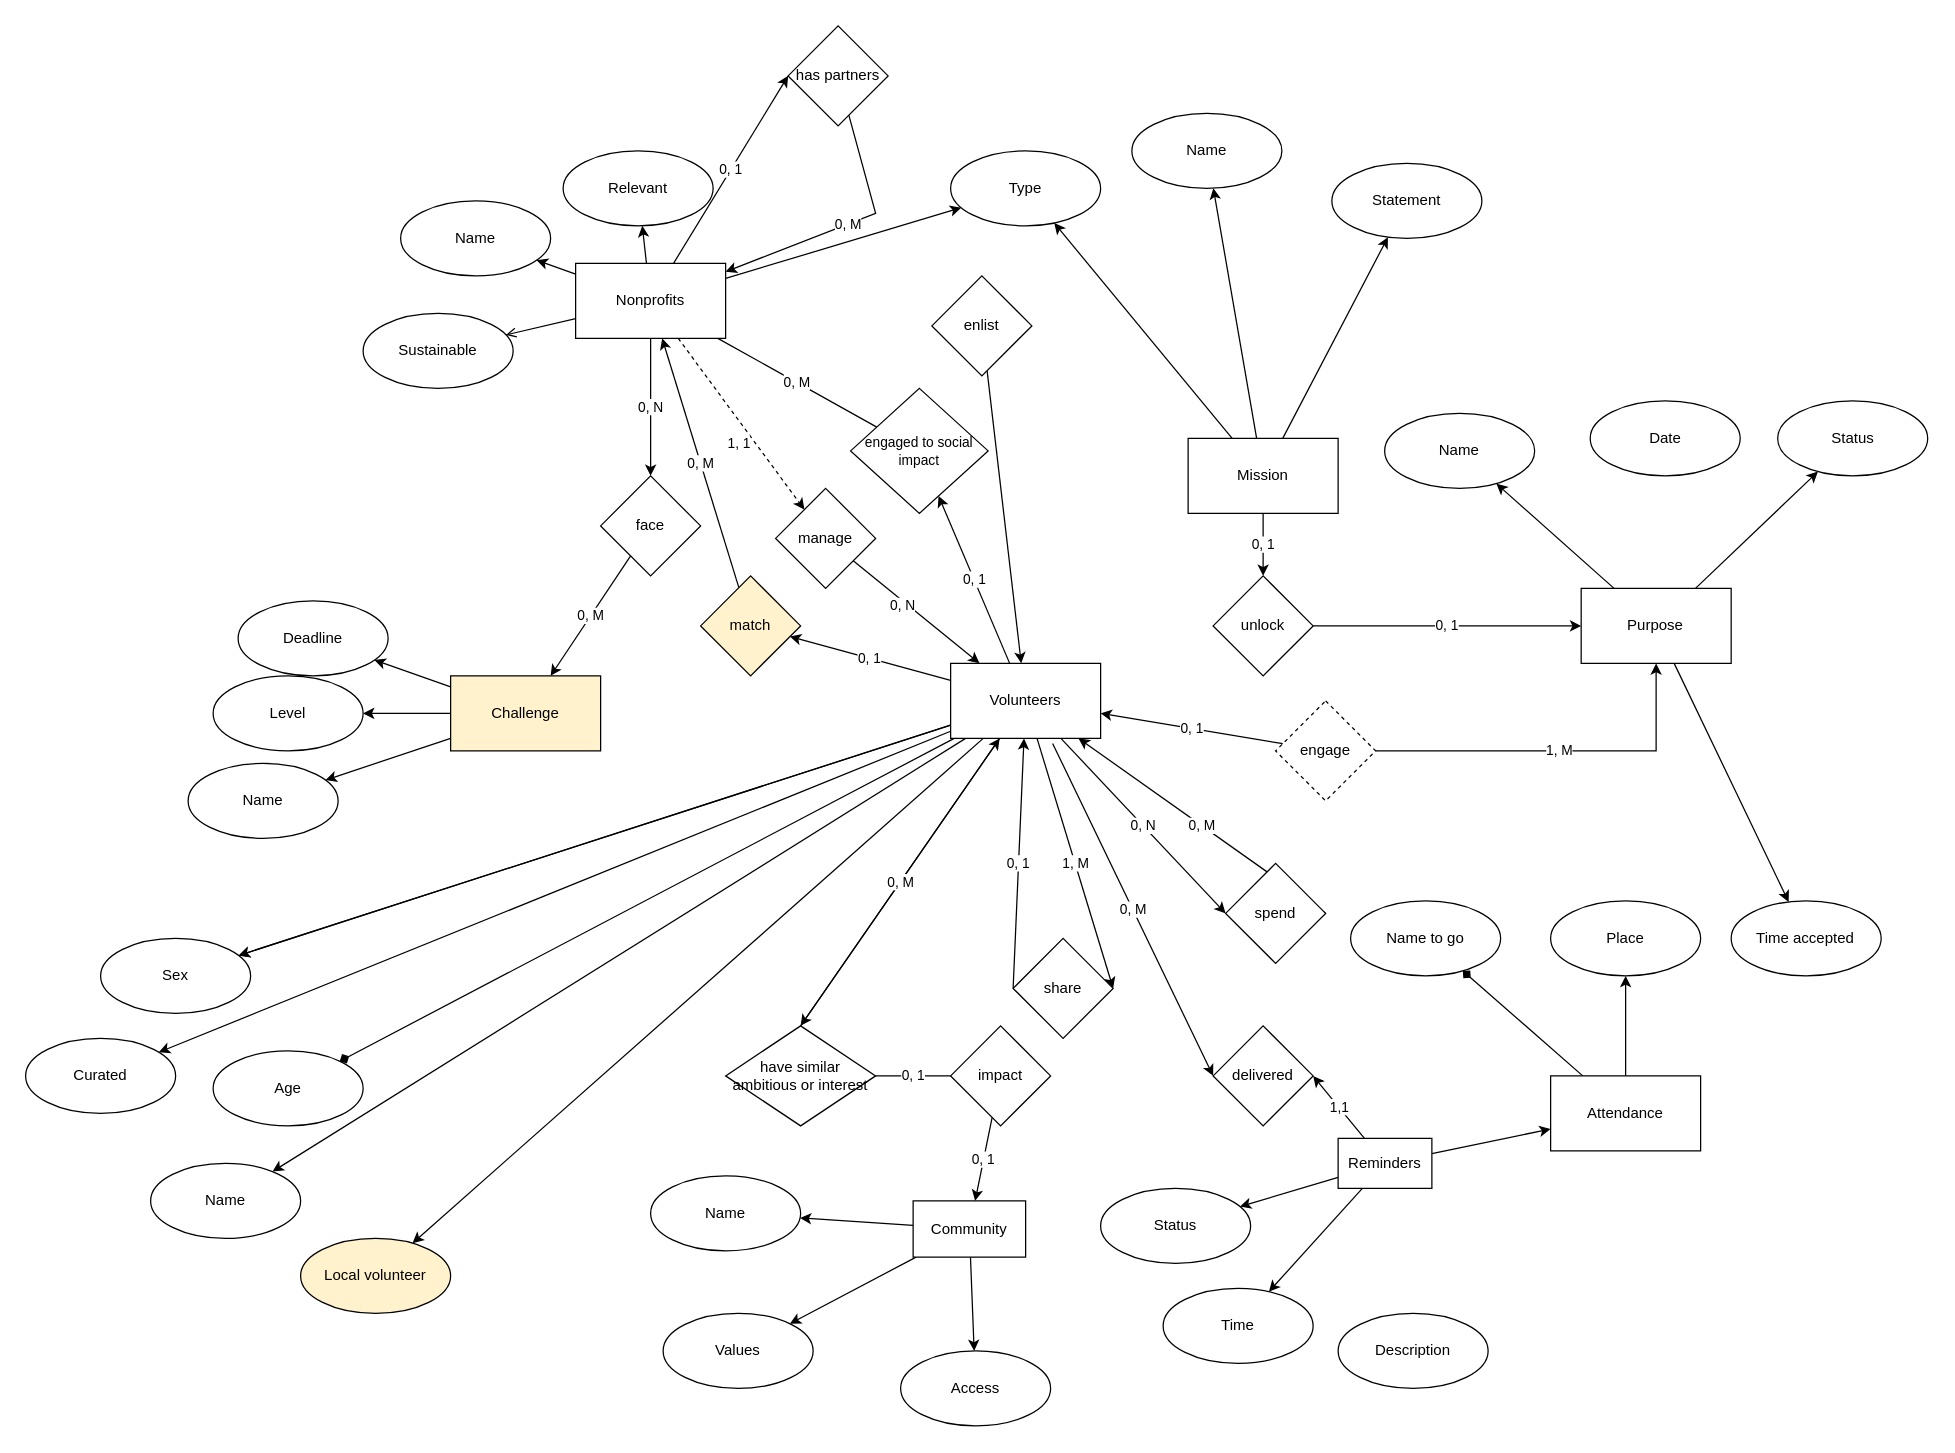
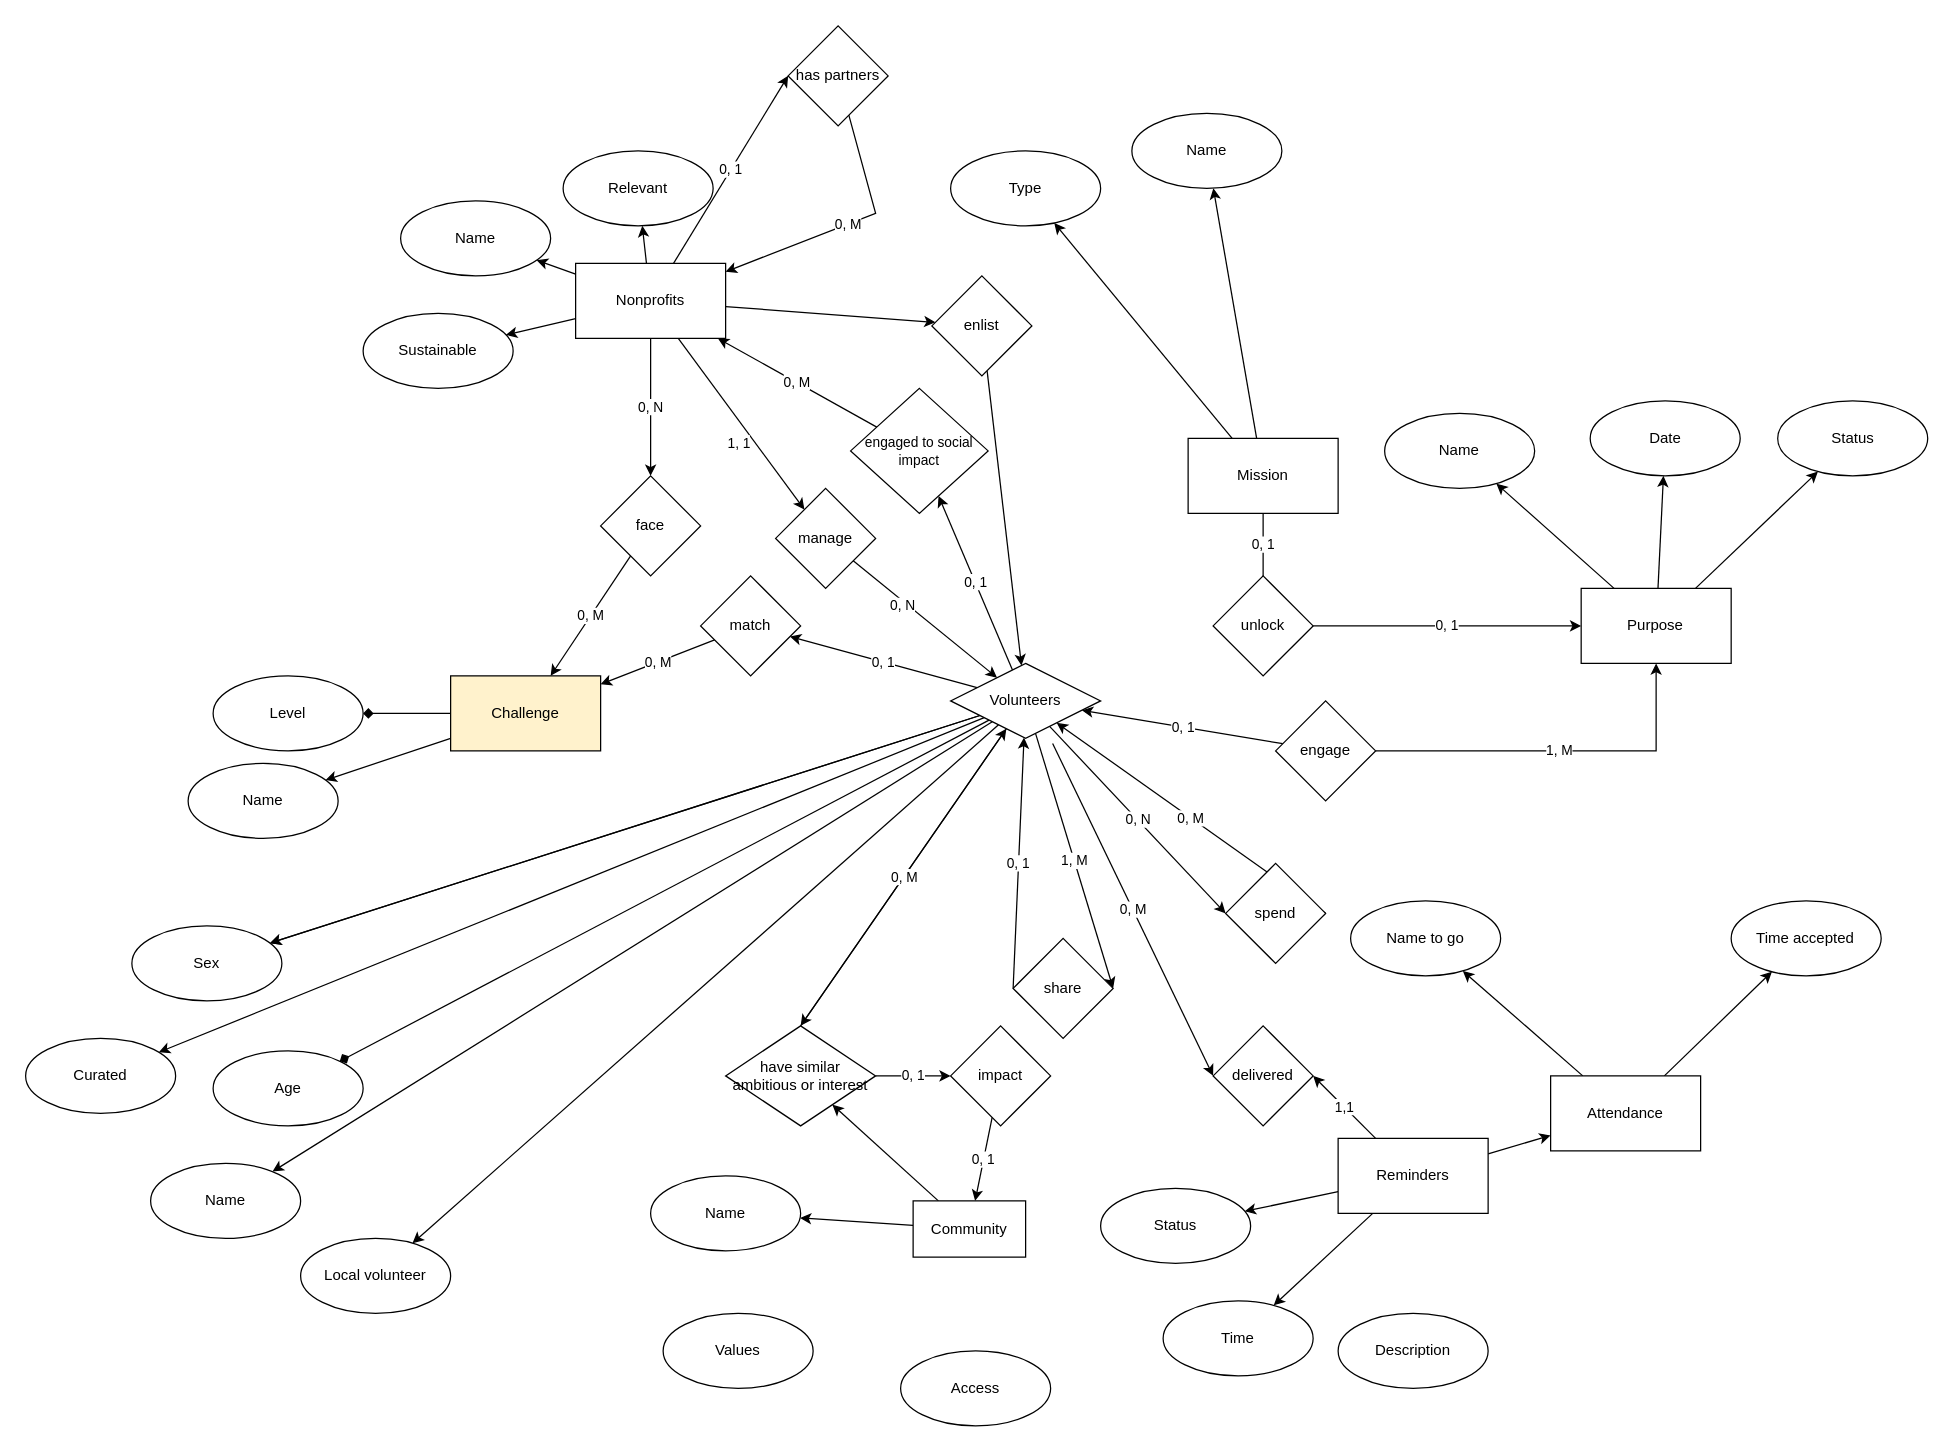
(1407, 201) -> none
(840, 244) -> (827, 314)
(513, 333) -> (516, 332)
(723, 341) -> (727, 343)
(1333, 341) -> none
(739, 421) -> (739, 421)
(720, 527) -> (661, 660)
(1263, 566) -> (1263, 569)
(751, 626) -> (751, 626)
(313, 638) -> none
(416, 675) -> none
(1026, 701) -> (1026, 701)
(373, 713) -> (374, 713)
(1326, 751) -> (1326, 751)
(1730, 779) -> (1661, 536)
(1626, 938) -> none
(176, 976) -> (207, 963)
(1470, 977) -> (1470, 977)
none -> (1715, 1027)
(1626, 1030) -> none
(944, 1076) -> (941, 1076)
(1385, 1163) -> (1413, 1176)
(376, 1276) -> (376, 1276)
(857, 1288) -> none
(972, 1299) -> (889, 1156)
(1238, 1326) -> (1238, 1338)
